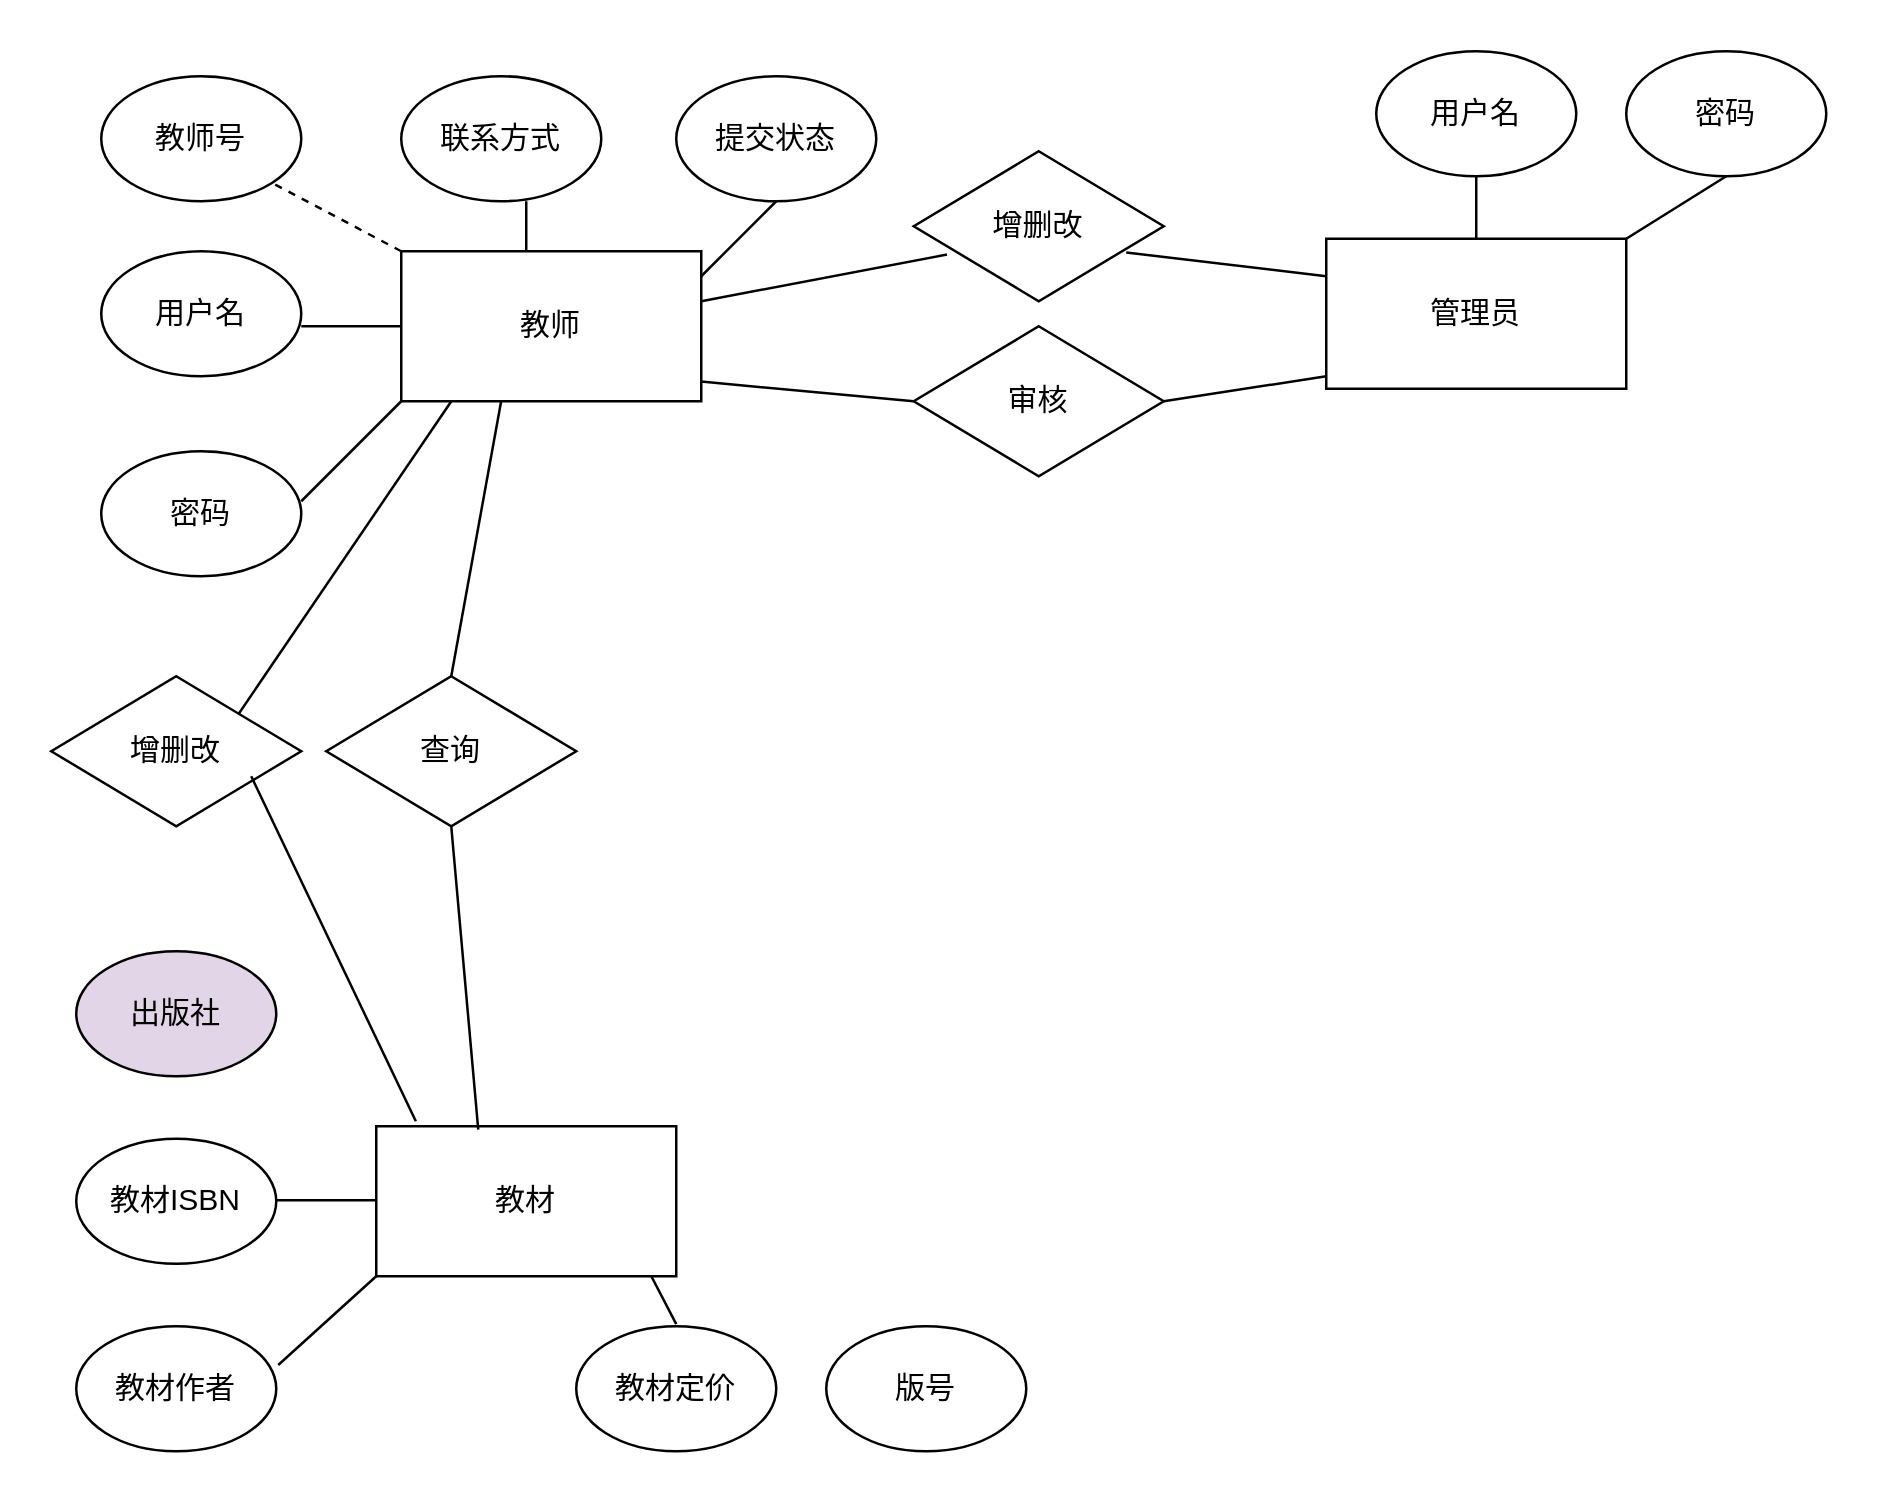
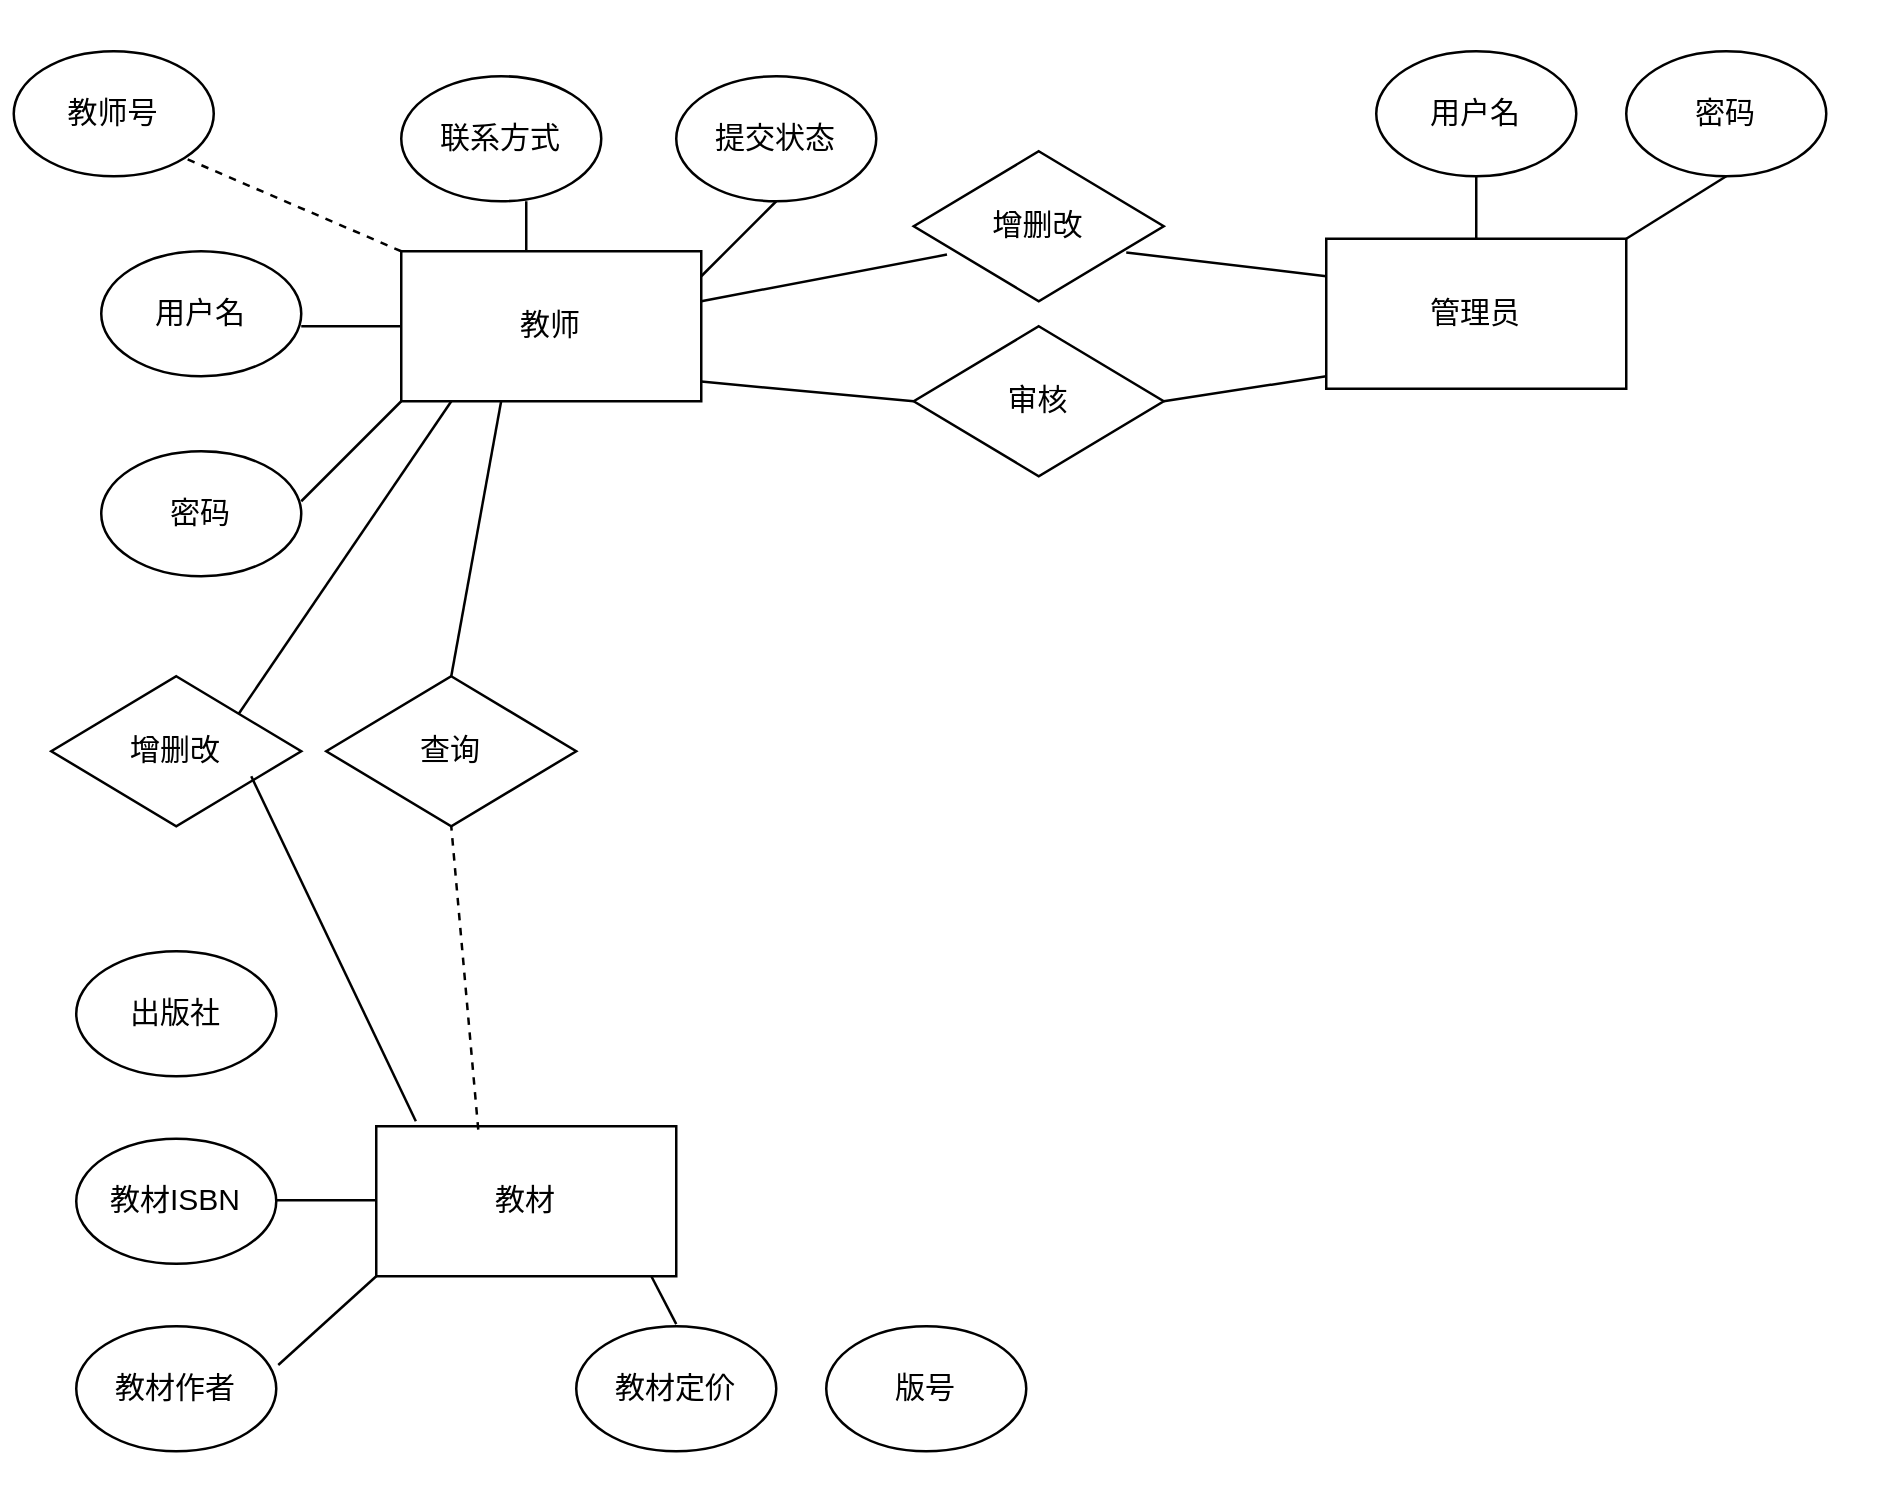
(201, 139) -> (114, 114)
(465, 978) -> (465, 978)
(176, 1014) -> (176, 1014)
